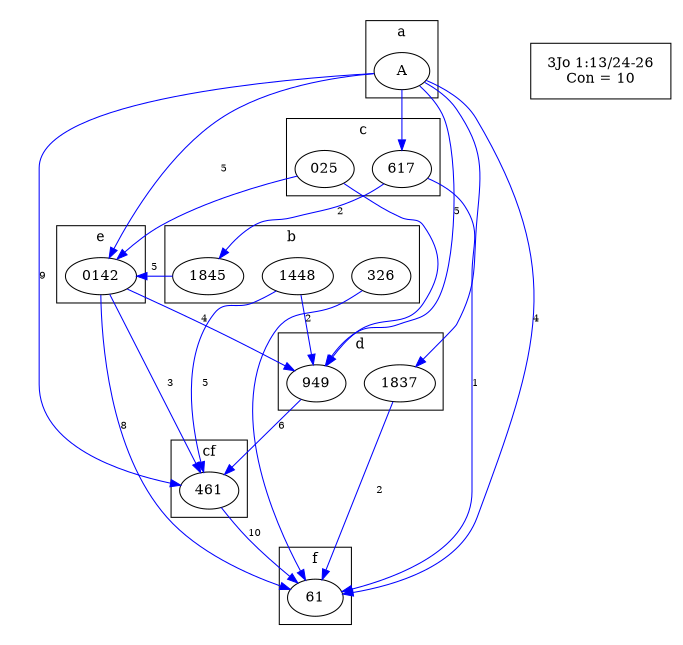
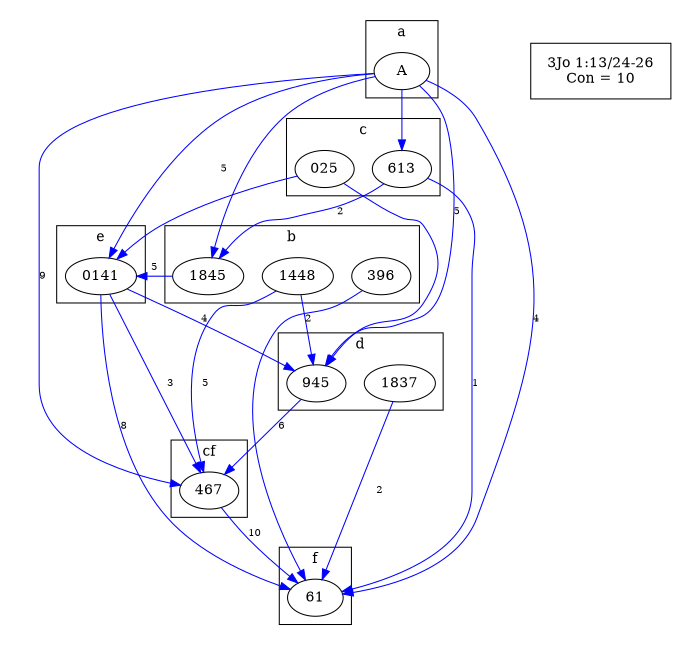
(402, 169) -> (402, 169)
(478, 211) -> (267, 135)
(101, 276) -> (101, 276)
(381, 276) -> (381, 276)
(316, 383) -> (316, 383)
(209, 491) -> (209, 491)
